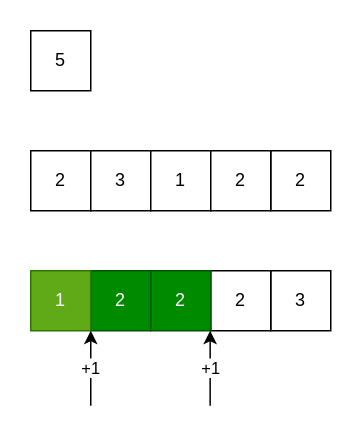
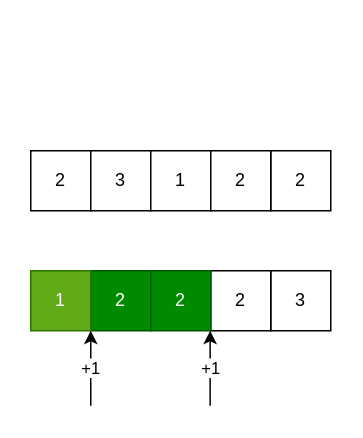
(61, 61) -> none
